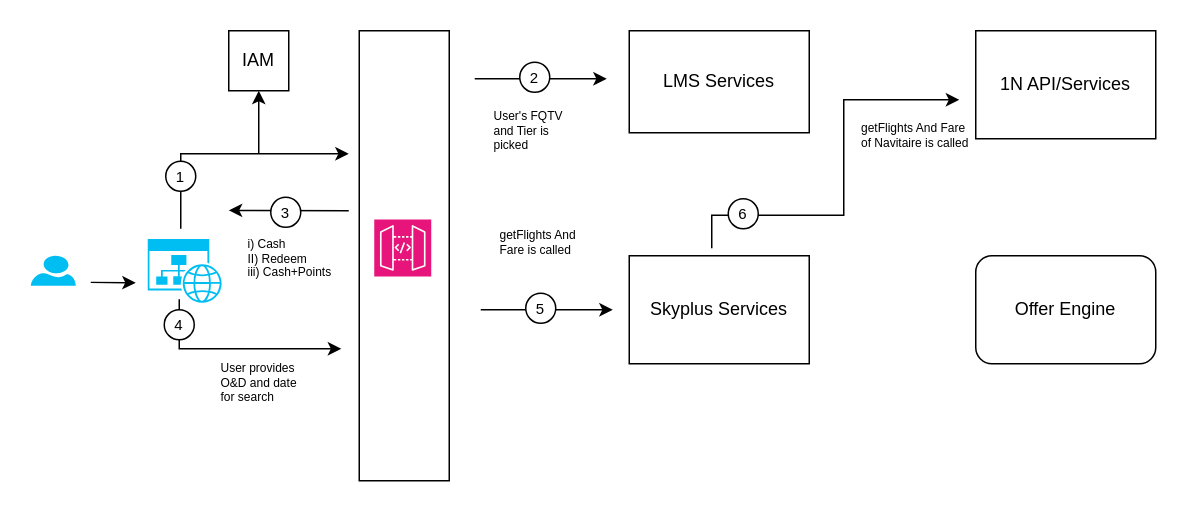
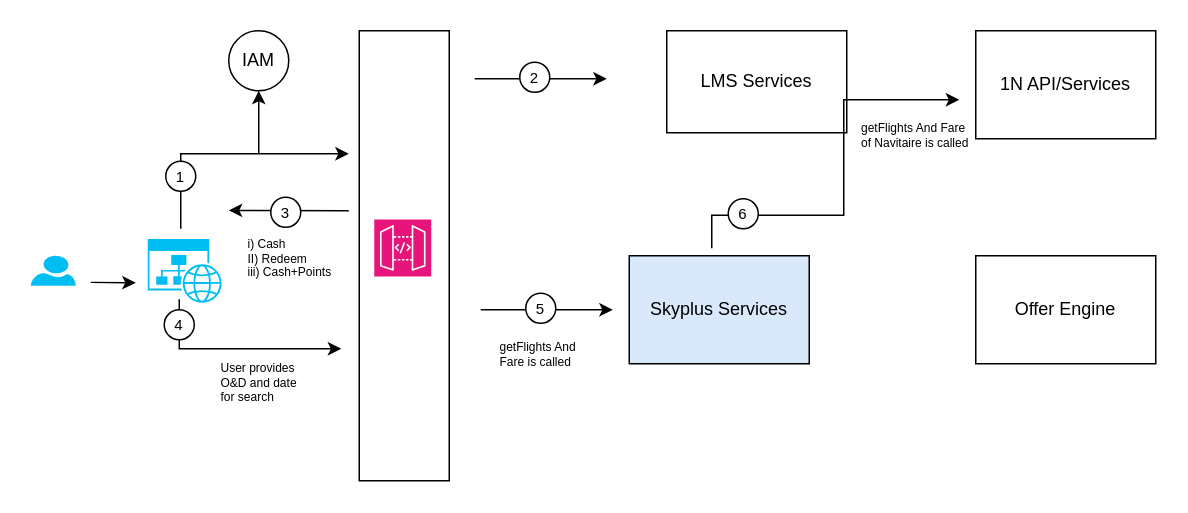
(259, 61) -> (259, 61)
(719, 82) -> (757, 82)
(535, 125) -> none
(541, 243) -> (541, 356)
(719, 310) -> (719, 310)
(1066, 310) -> (1066, 310)
